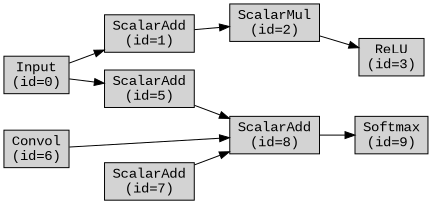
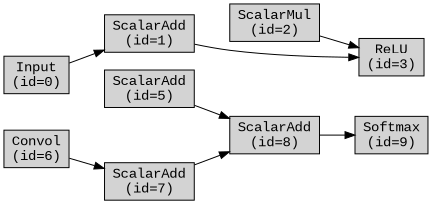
(207, 29) -> (271, 54)
(82, 80) -> none
(144, 143) -> (82, 162)
